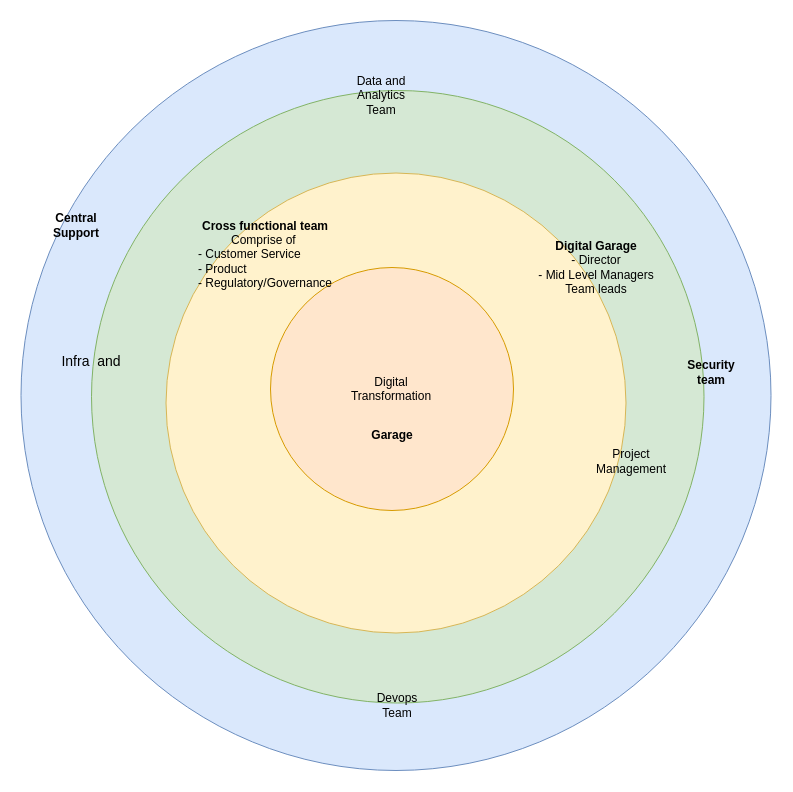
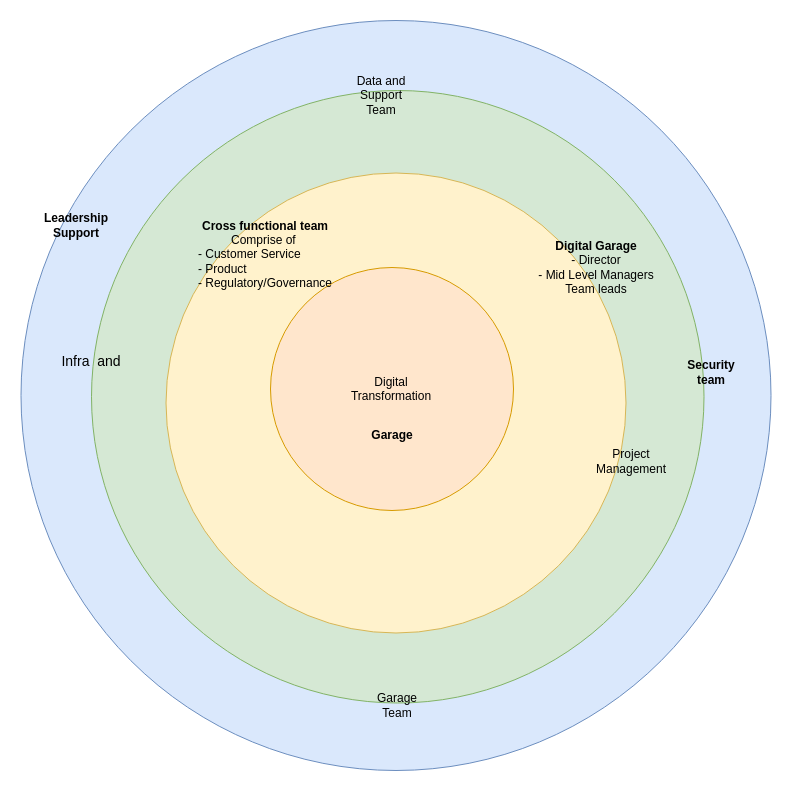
(382, 96) -> (382, 96)
(77, 226) -> (77, 226)
(398, 706) -> (398, 706)
